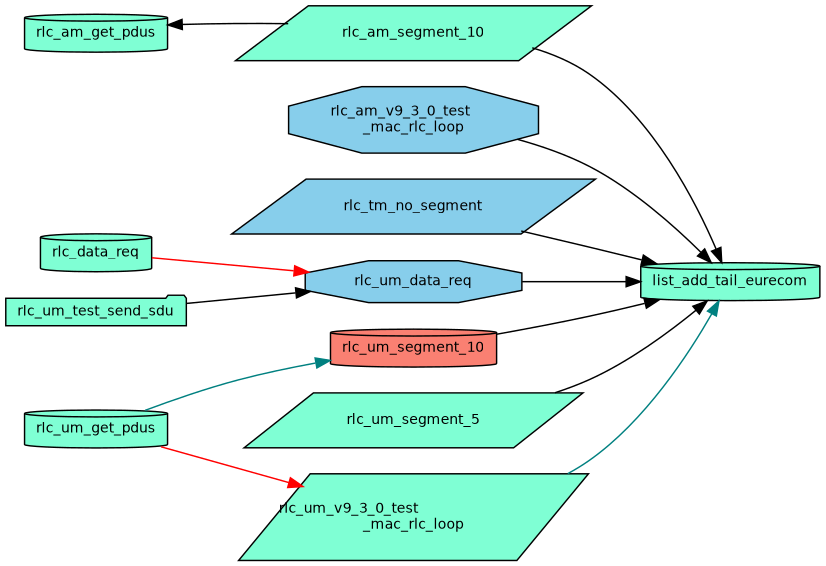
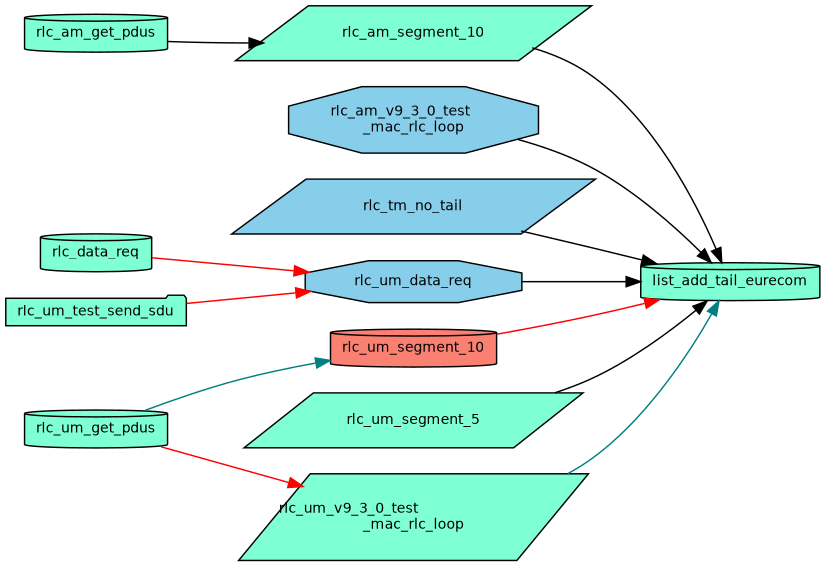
(235, 24) -> (208, 43)
(414, 207) -> (414, 207)
(241, 298) -> (241, 298)
(571, 320) -> (571, 320)
